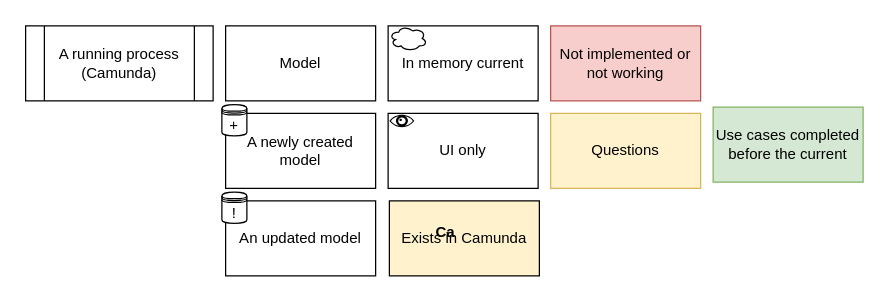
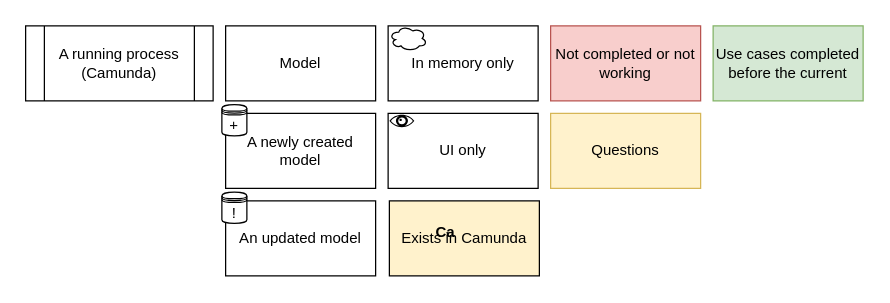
(463, 63) -> (463, 63)
(626, 63) -> (626, 63)
(788, 144) -> (788, 63)
